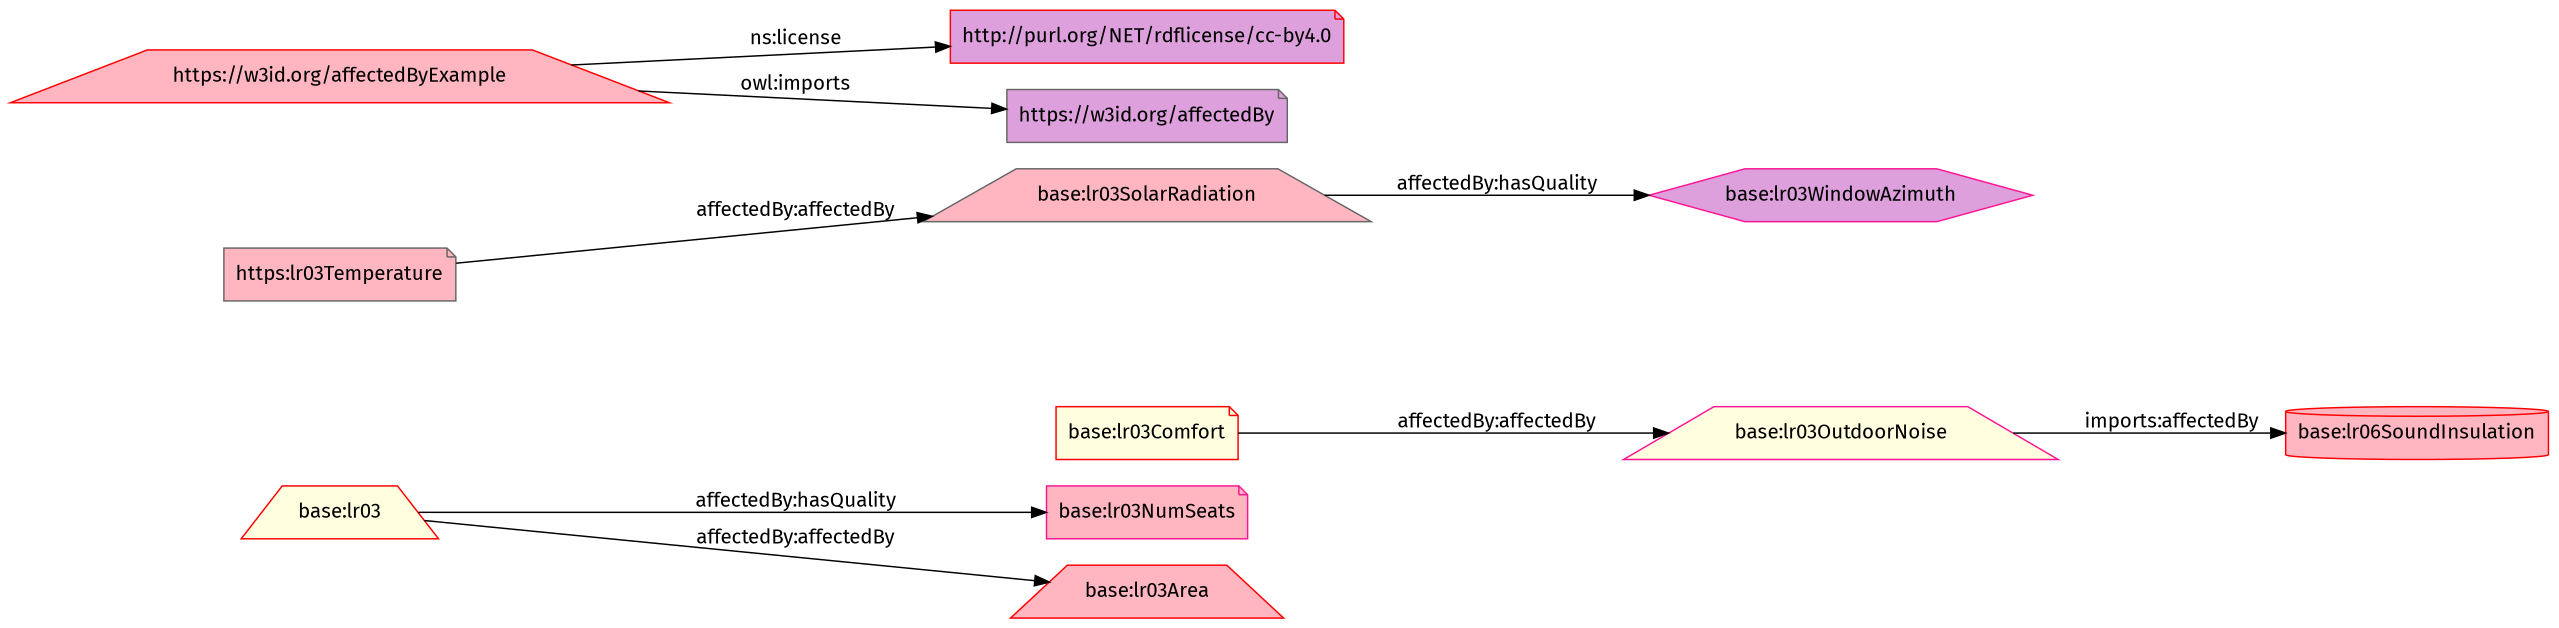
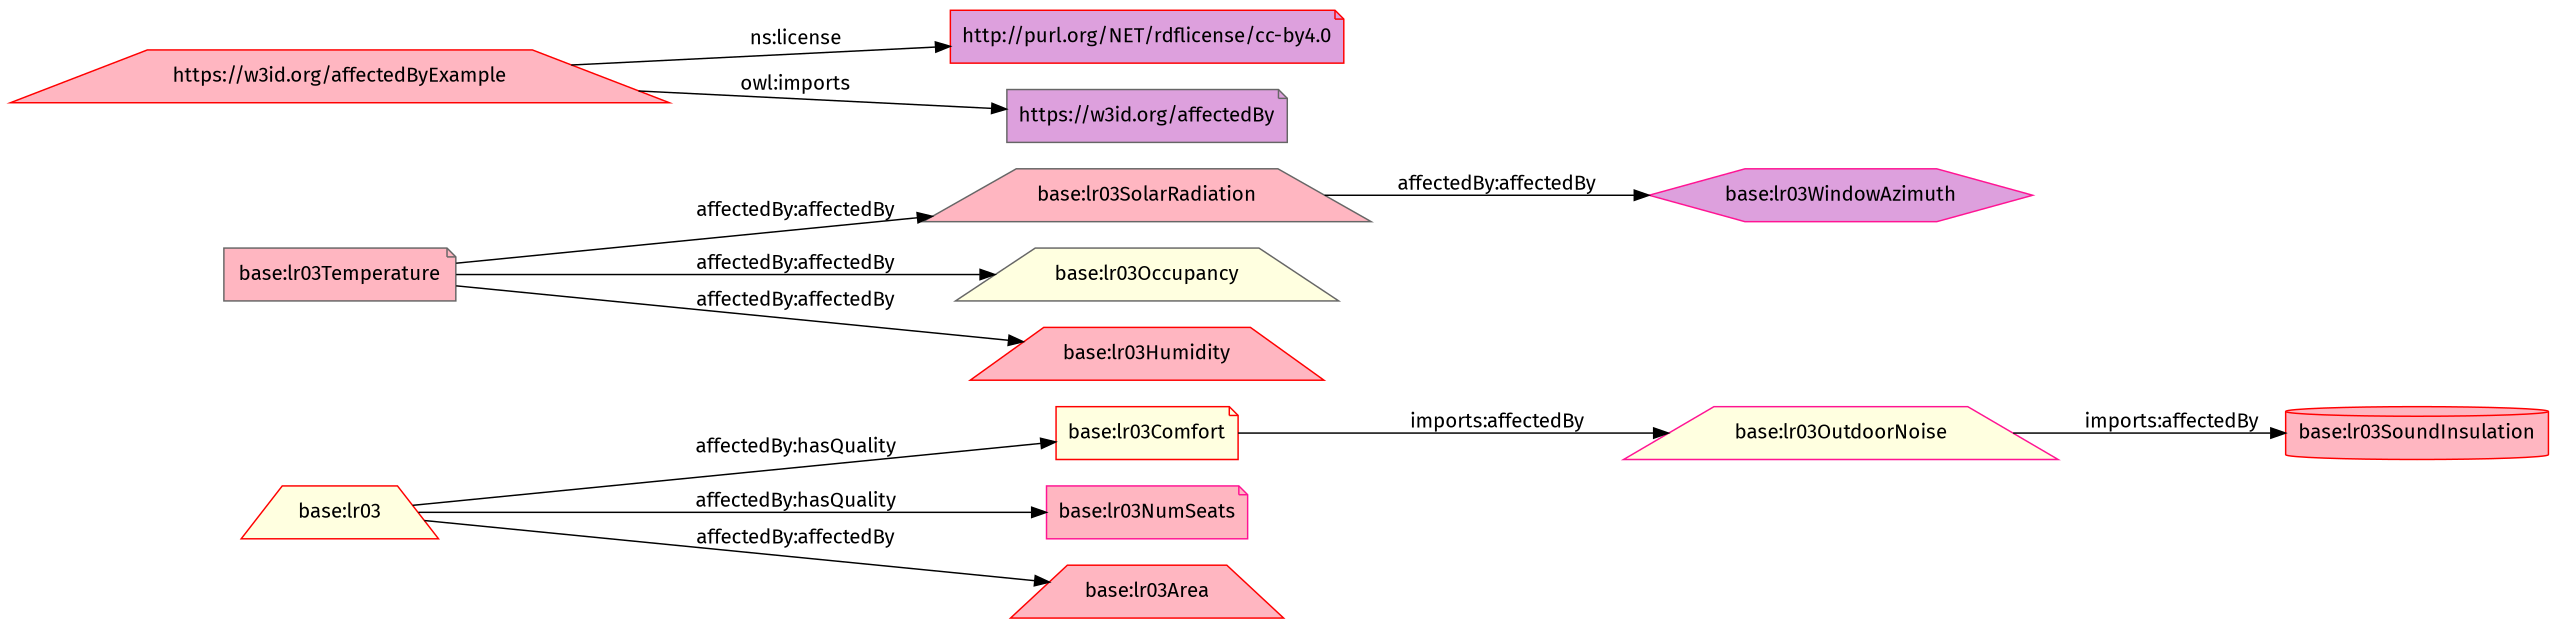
(1497, 184) -> (1497, 184)
(340, 275) -> (340, 275)
none -> (1147, 275)
none -> (1147, 354)
(1497, 422) -> (1497, 422)
(2417, 433) -> (2417, 433)
none -> (727, 474)
